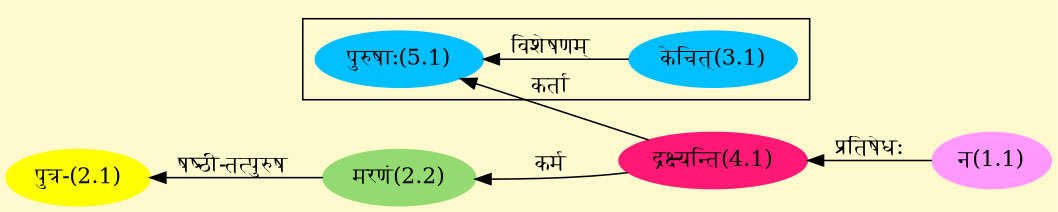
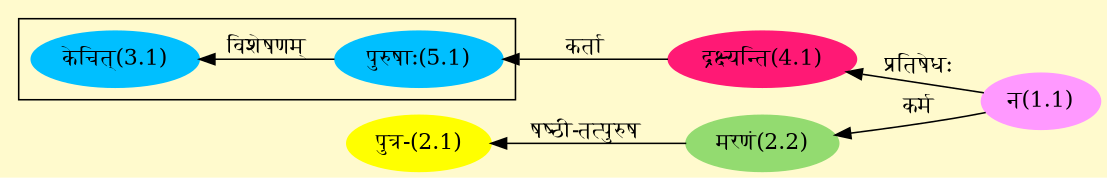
(564, 59) -> (275, 59)
(560, 178) -> (918, 124)
